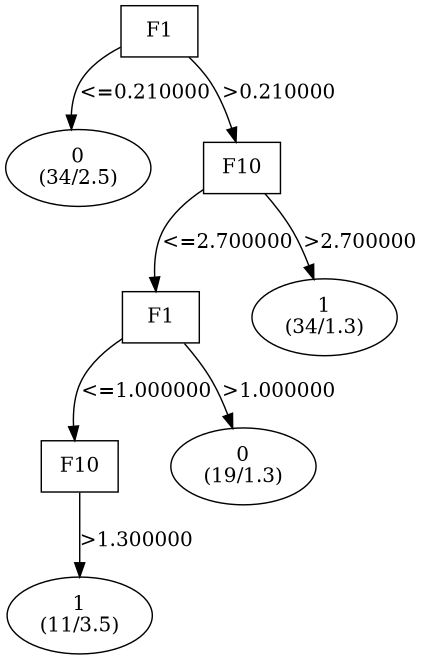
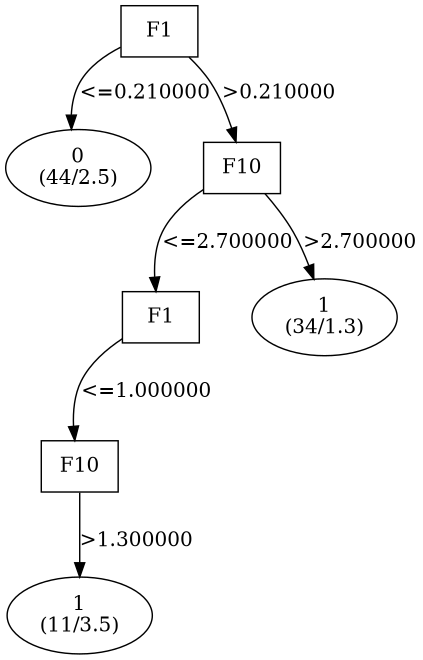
(78, 168) -> (78, 168)
(243, 466) -> none
